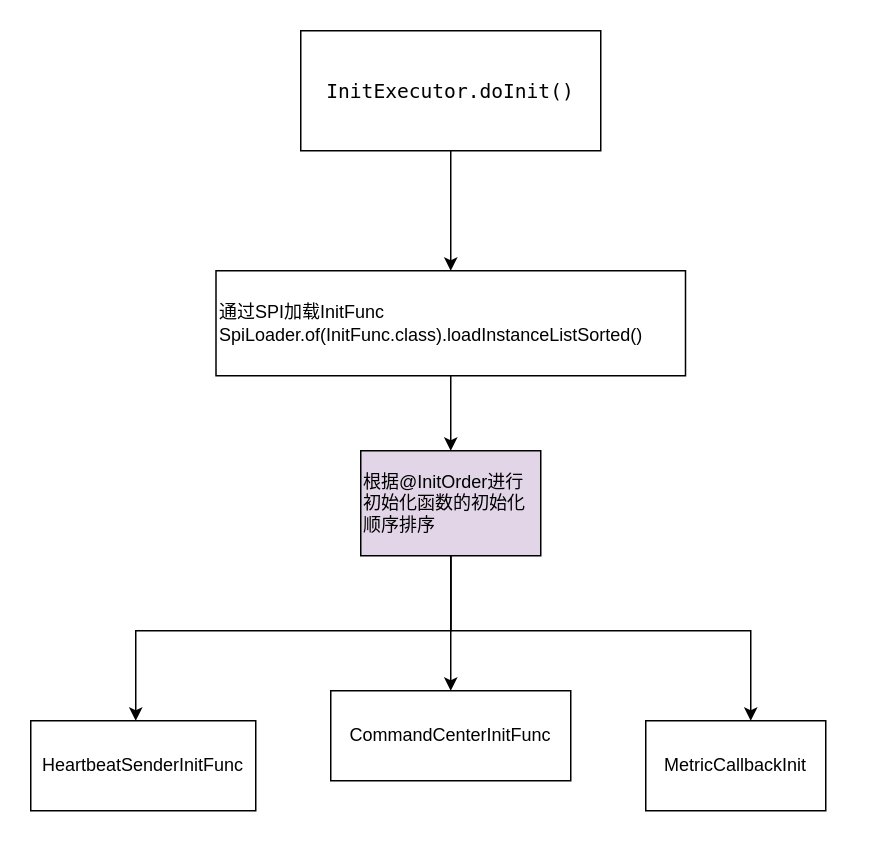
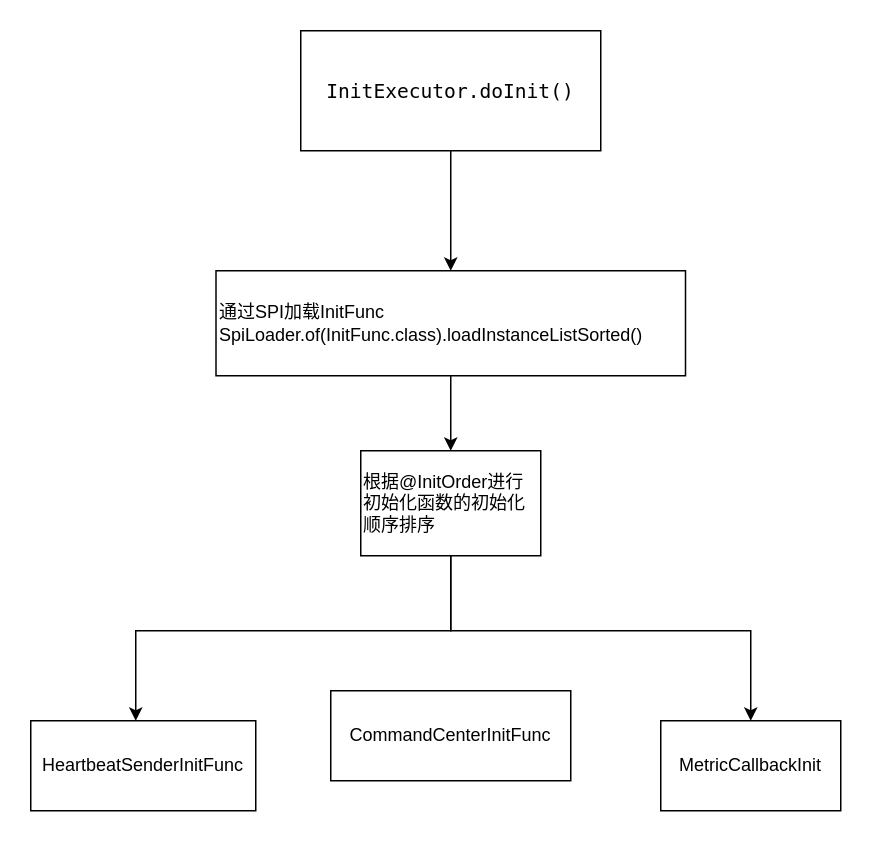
(451, 503) -> (451, 503)
(451, 657) -> none
(736, 766) -> (751, 766)
